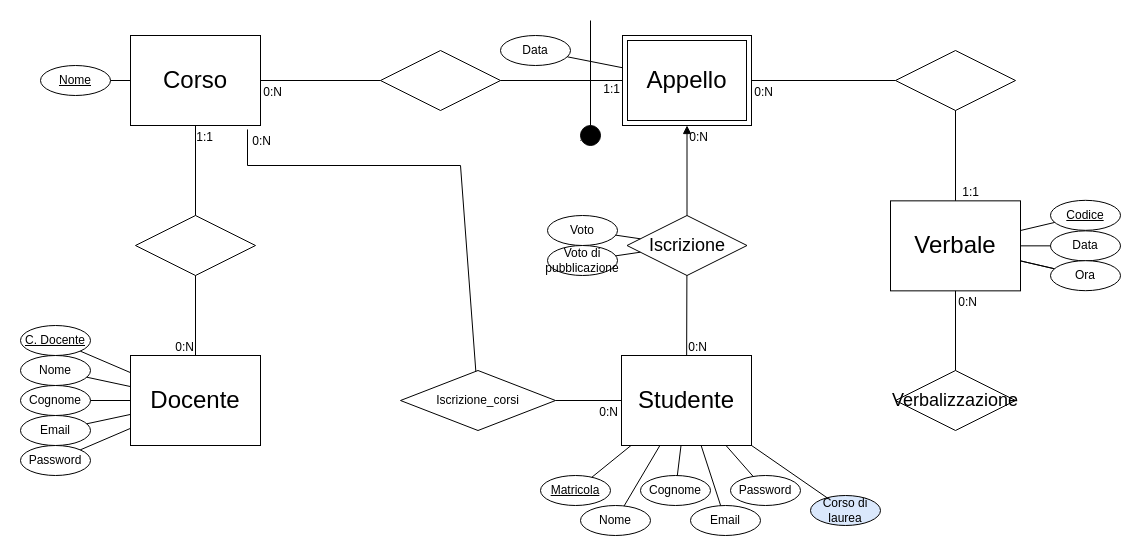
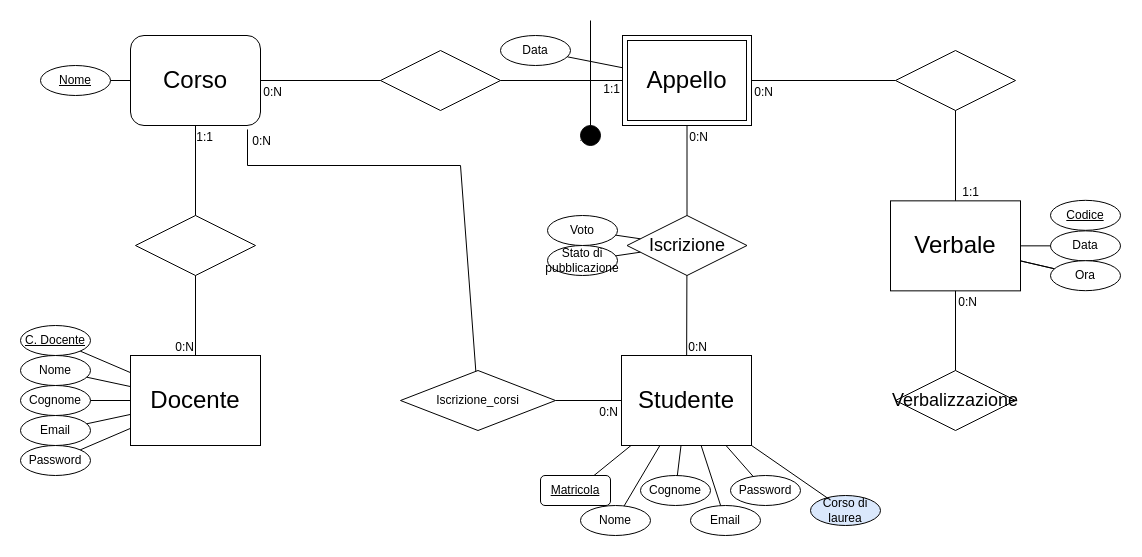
(196, 81) -> (196, 81)
(687, 135) -> (687, 132)
(1037, 227) -> none
(583, 261) -> (583, 261)
(576, 491) -> (576, 491)
